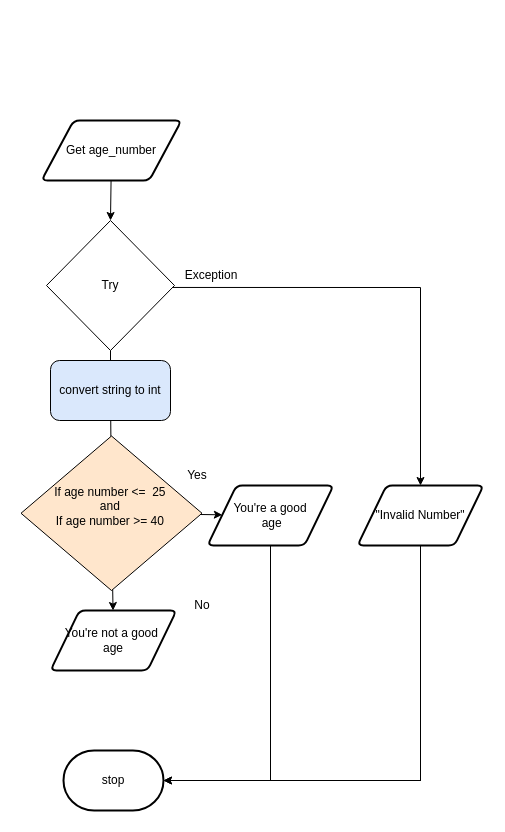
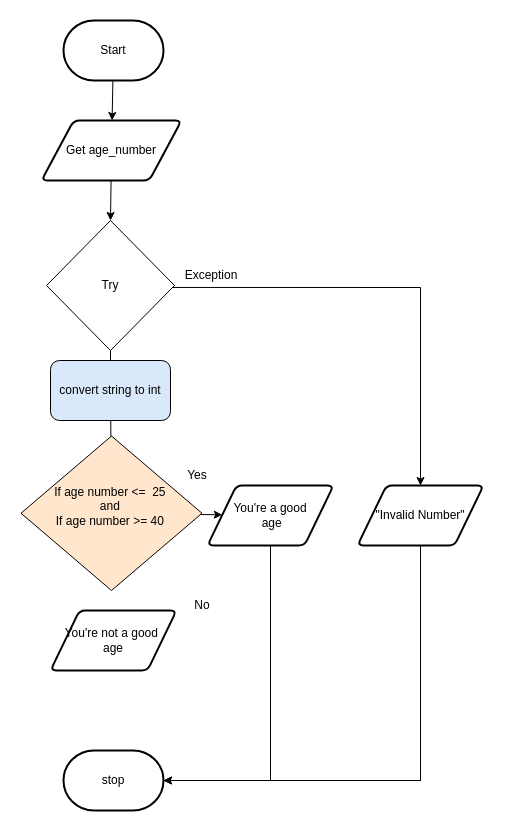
none -> (114, 51)
none -> (113, 97)
(113, 597) -> none
